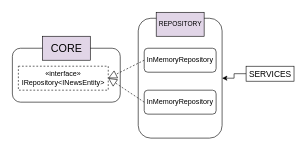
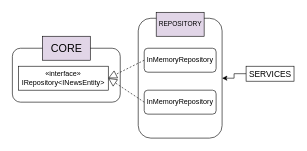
(63, 78) -> (63, 78)
